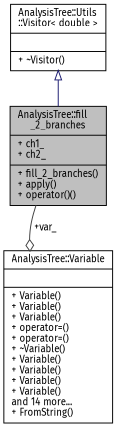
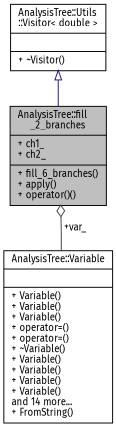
(58, 174) -> (58, 174)
(31, 222) -> (61, 234)
